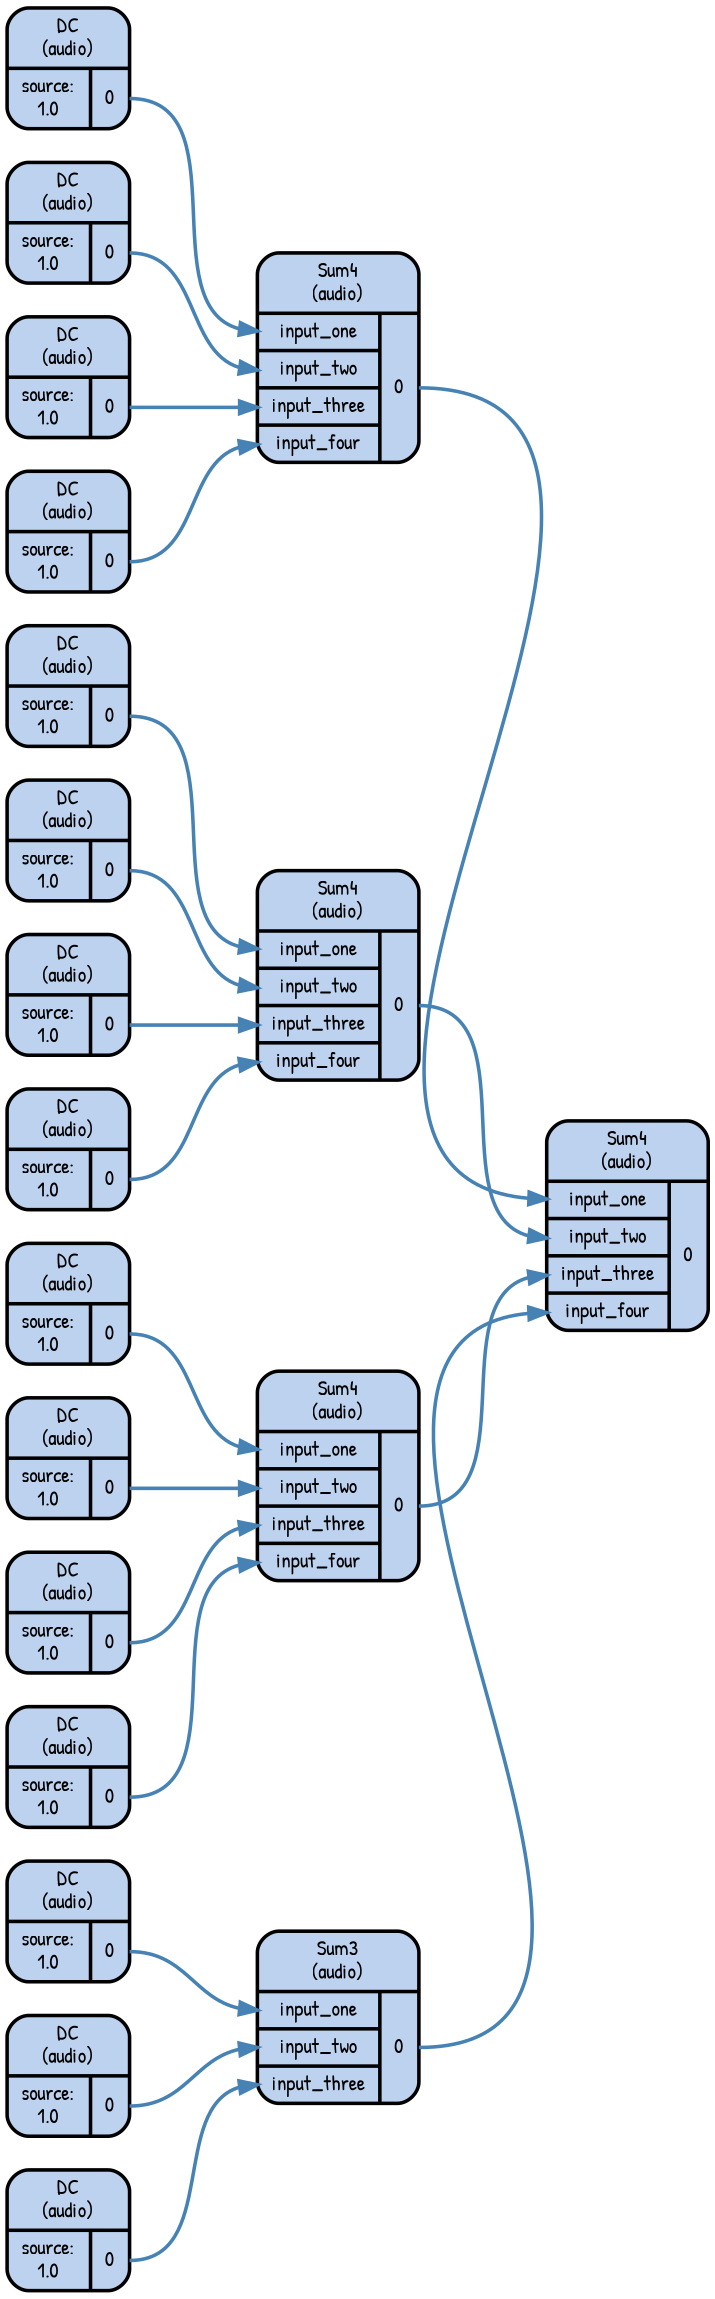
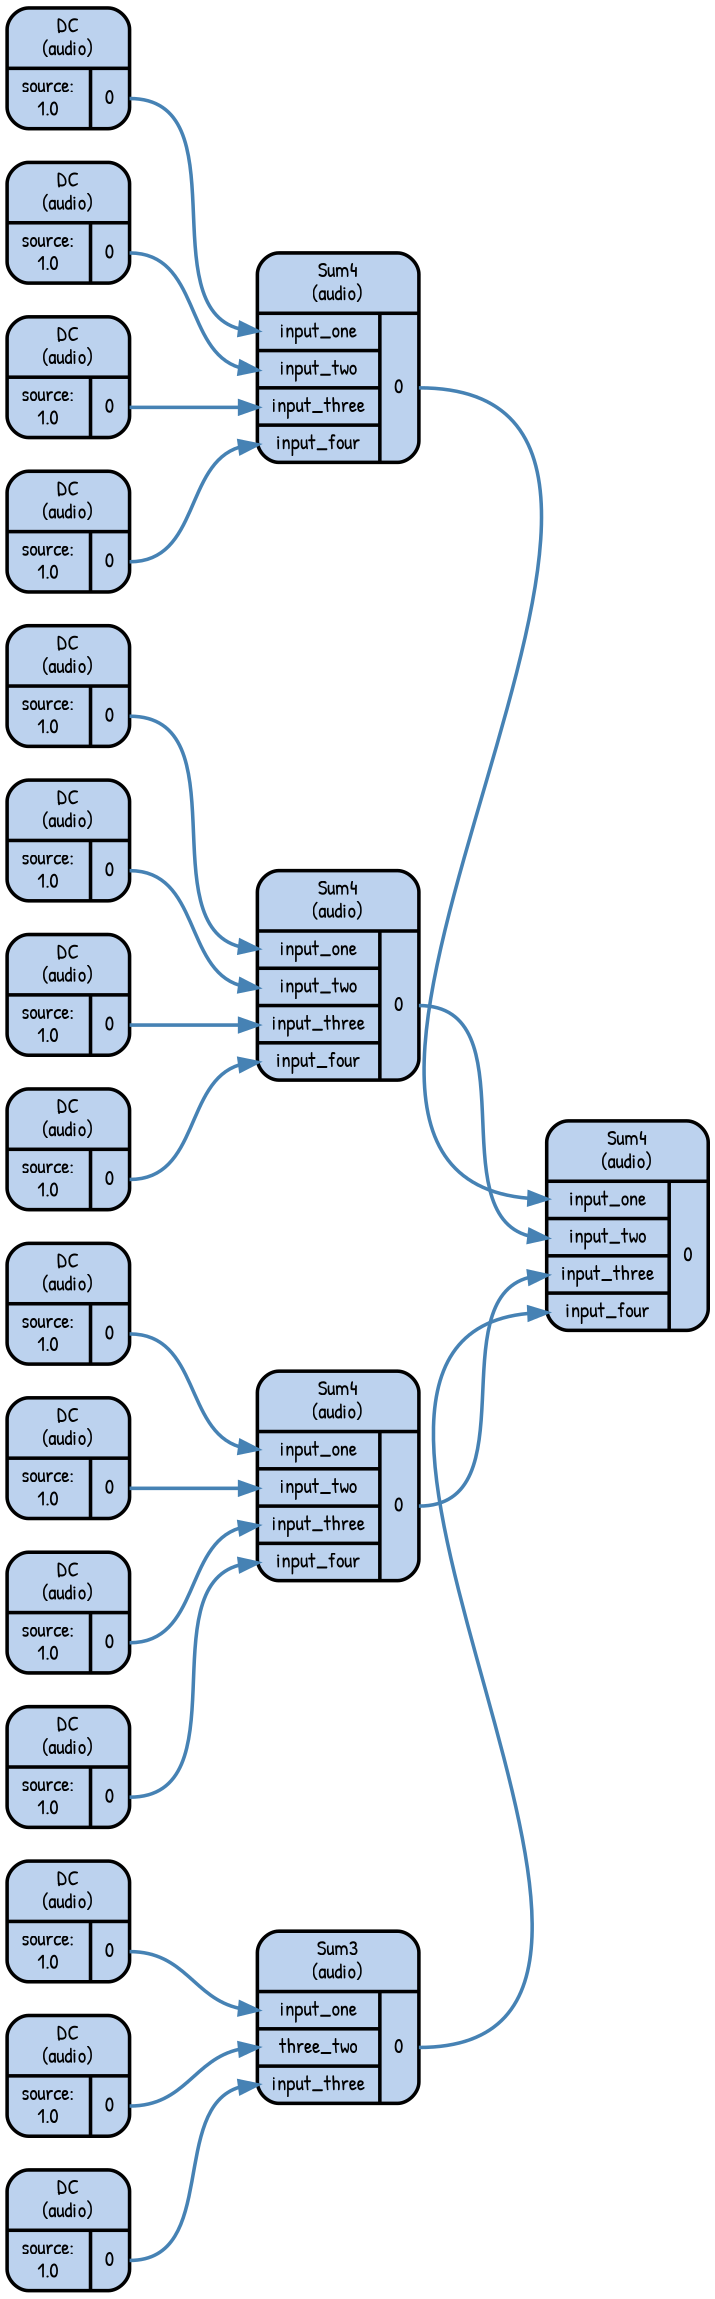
(319, 2047) -> (319, 2047)
